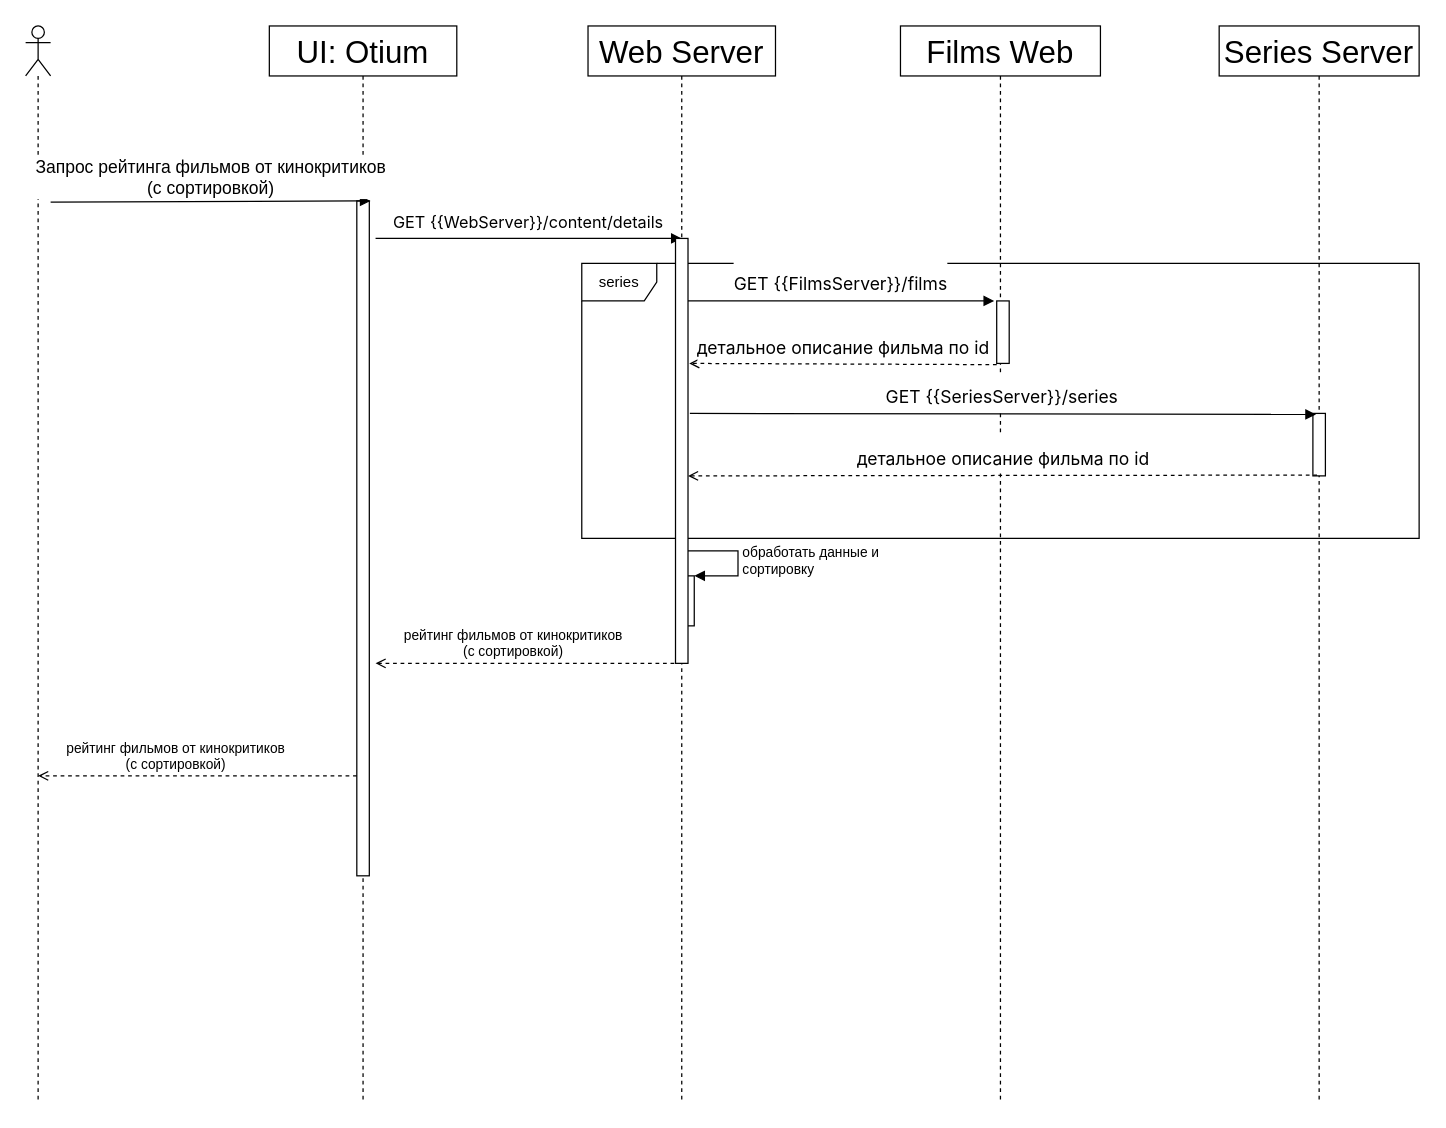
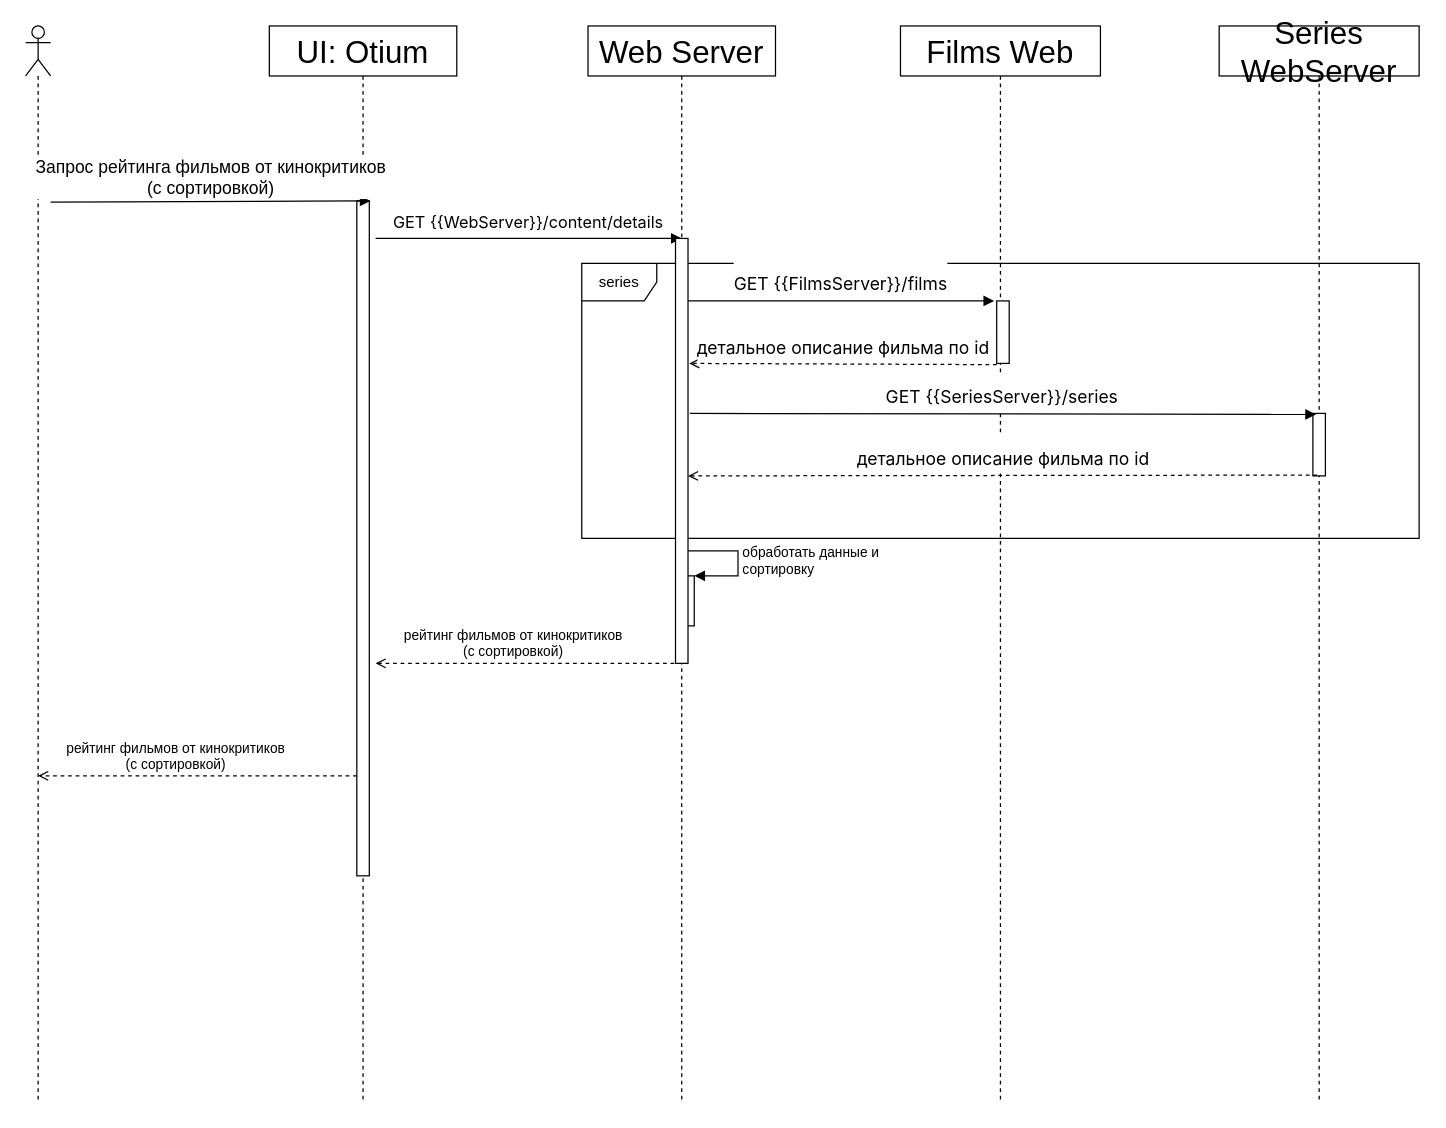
(1319, 51) -> (1319, 51)
